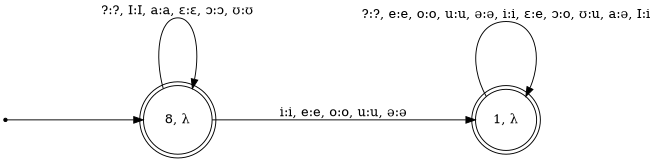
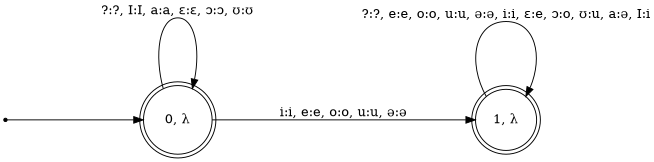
(178, 120) -> (178, 120)
